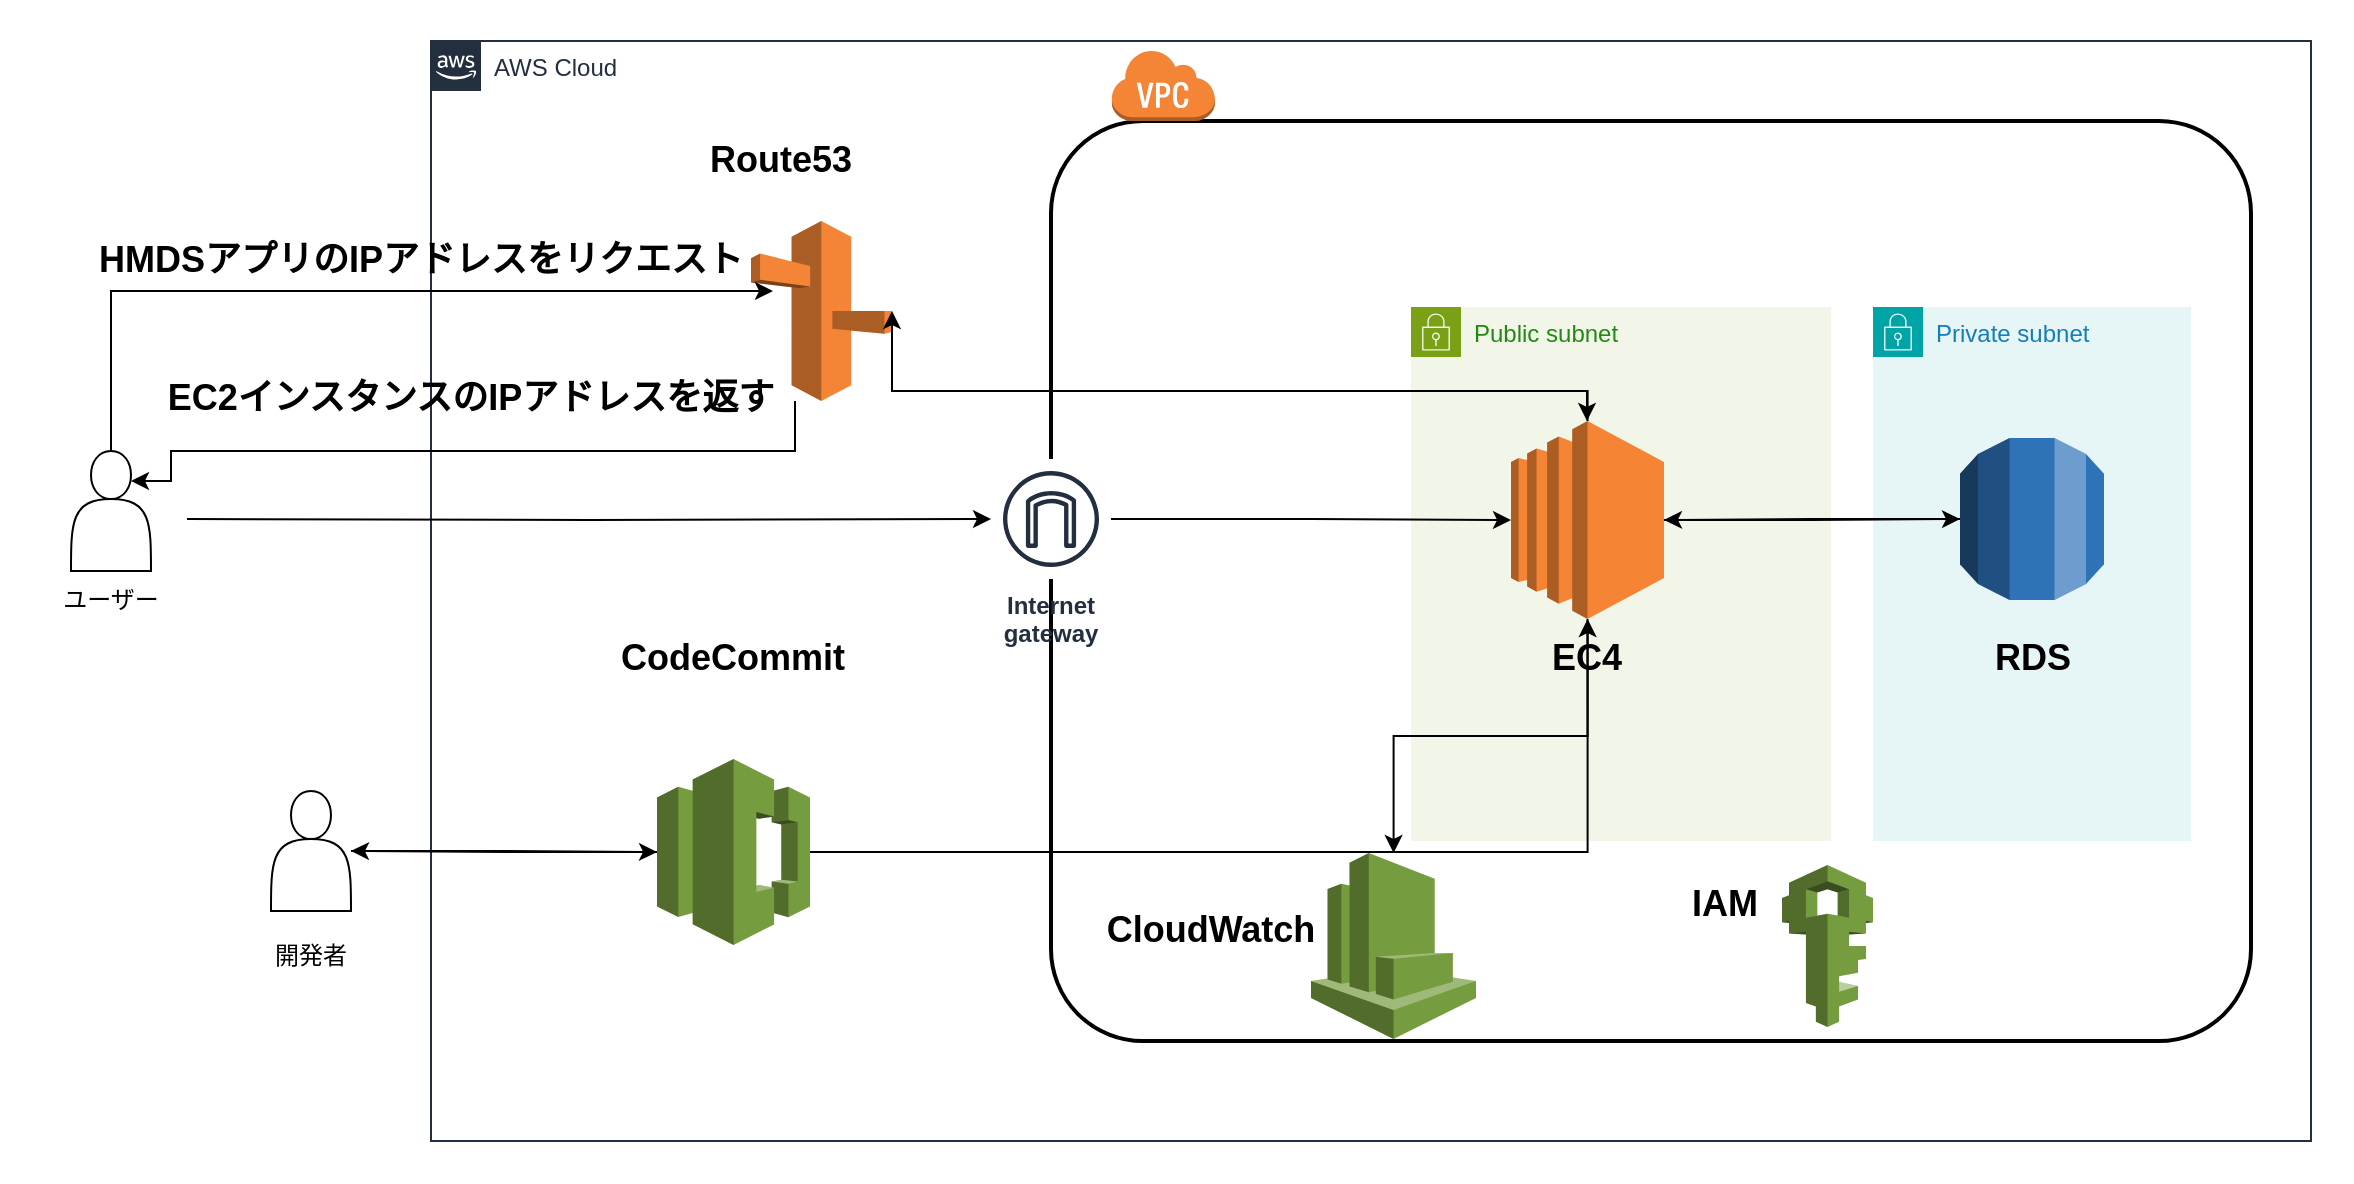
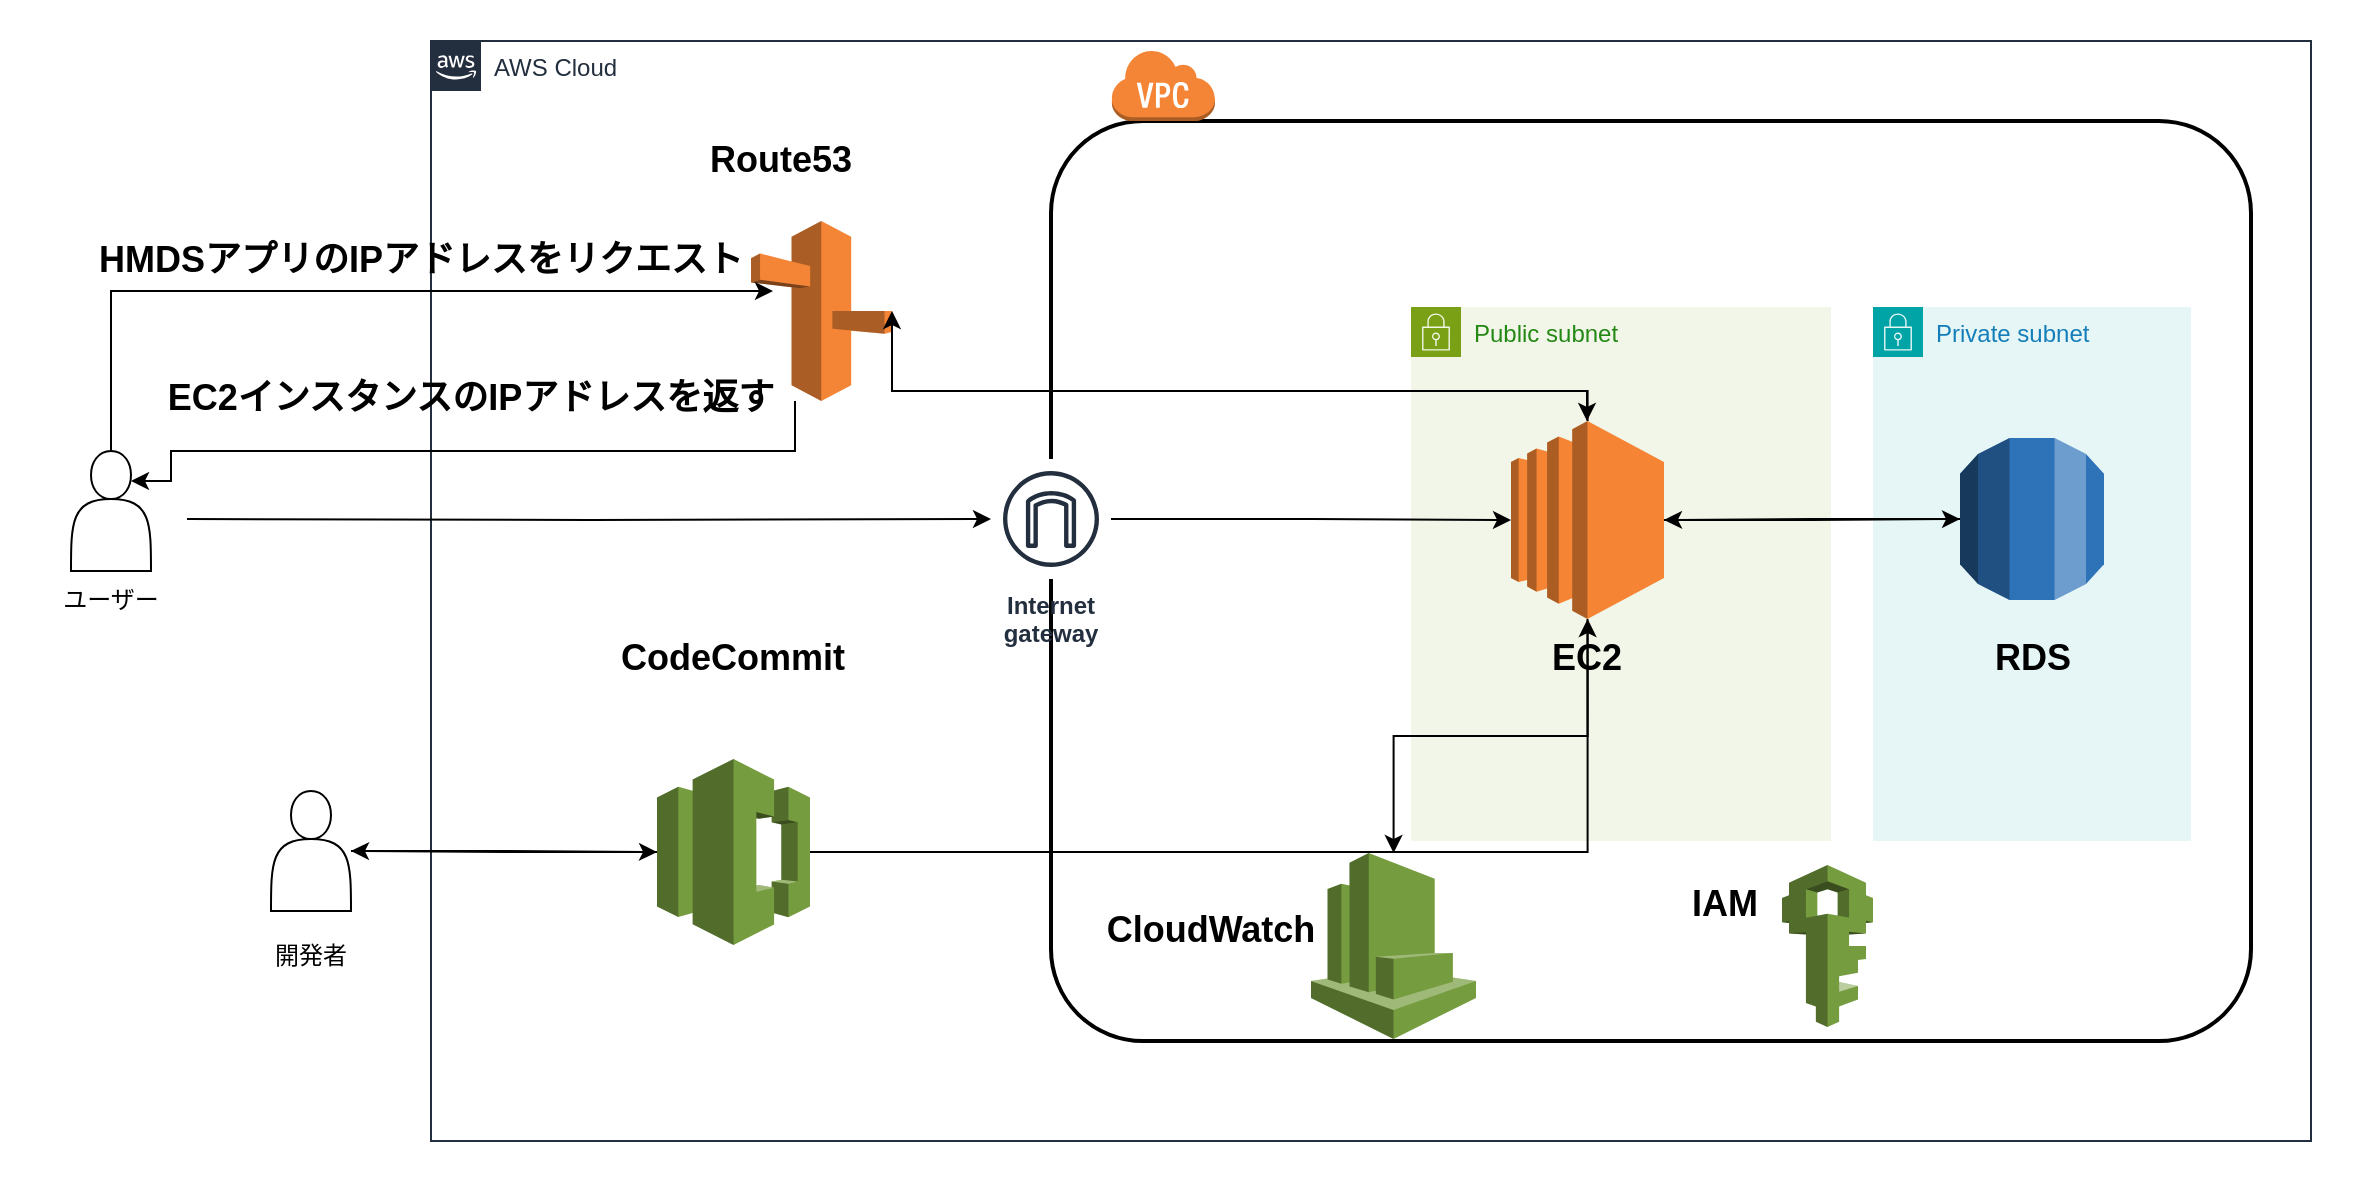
(1588, 659) -> (1588, 659)
